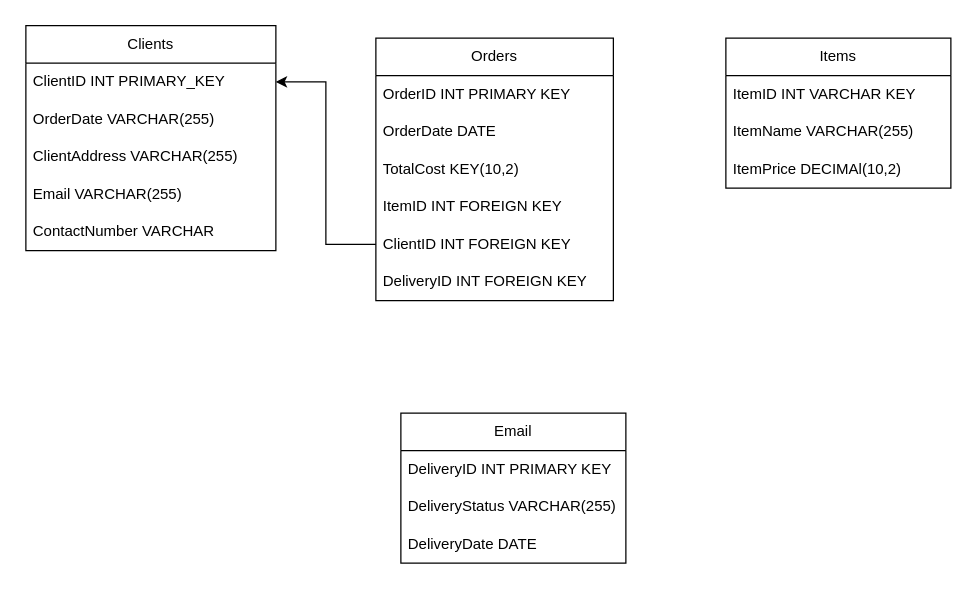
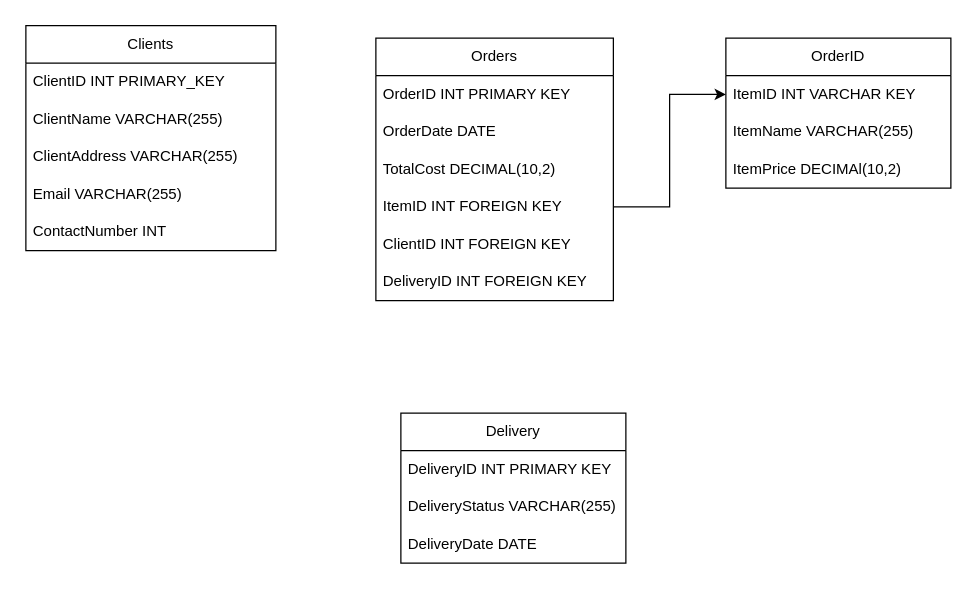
(838, 57) -> (838, 57)
(124, 119) -> (124, 119)
none -> (669, 154)
(326, 166) -> none
(457, 169) -> (474, 169)
(119, 232) -> (103, 232)
(513, 432) -> (513, 432)
